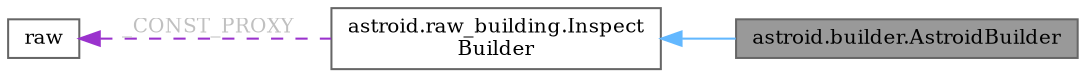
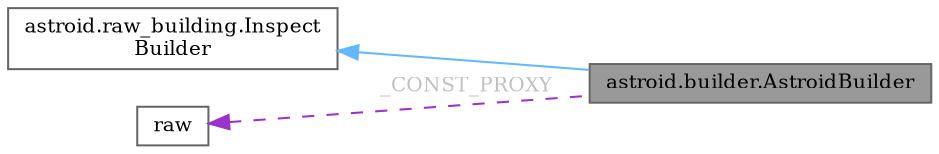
(216, 39) -> (409, 109)
